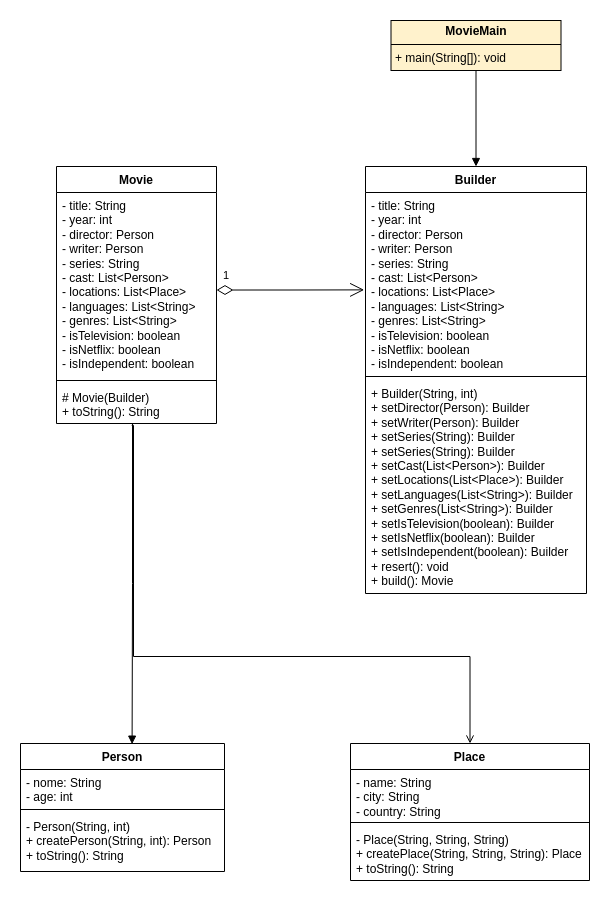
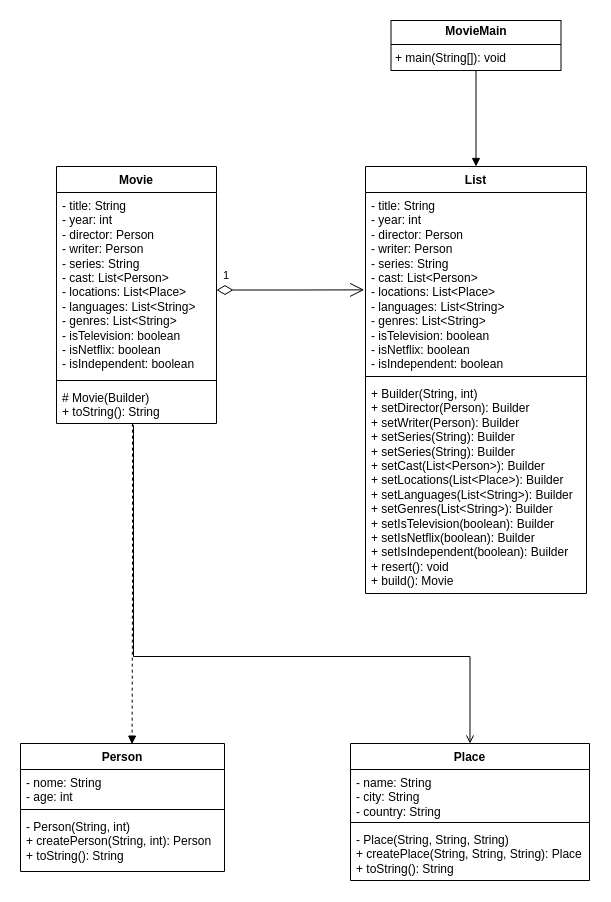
(476, 46) -> (476, 46)
(476, 181) -> (476, 181)
(132, 696) -> (132, 696)
